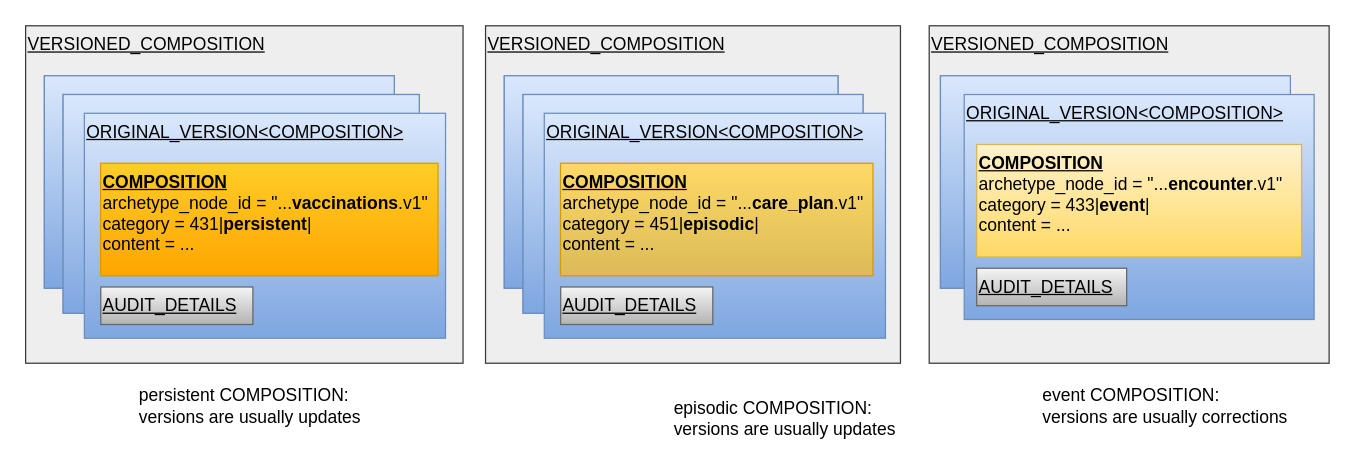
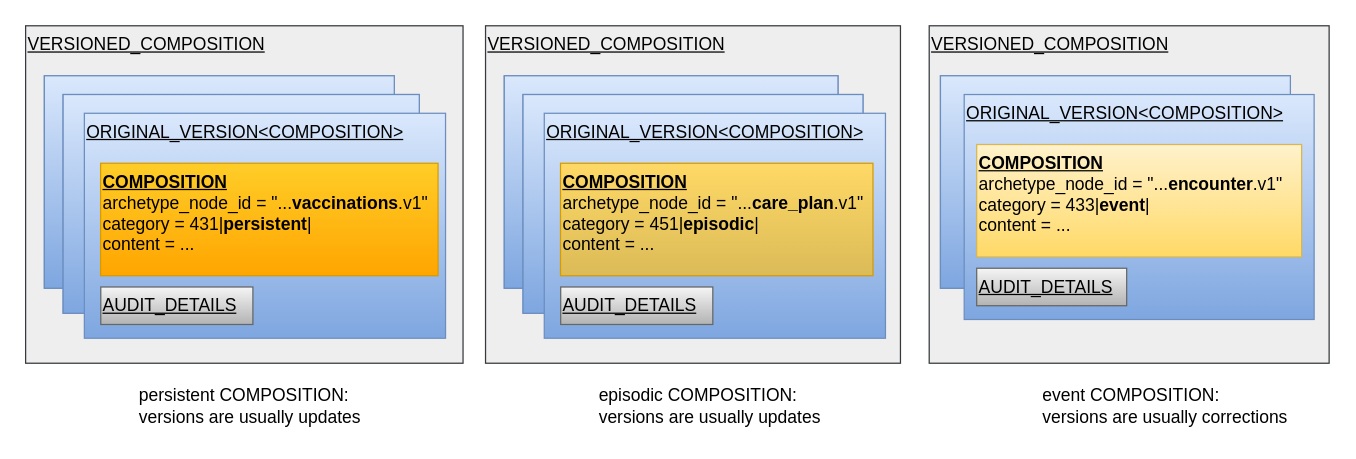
(791, 419) -> (716, 407)
